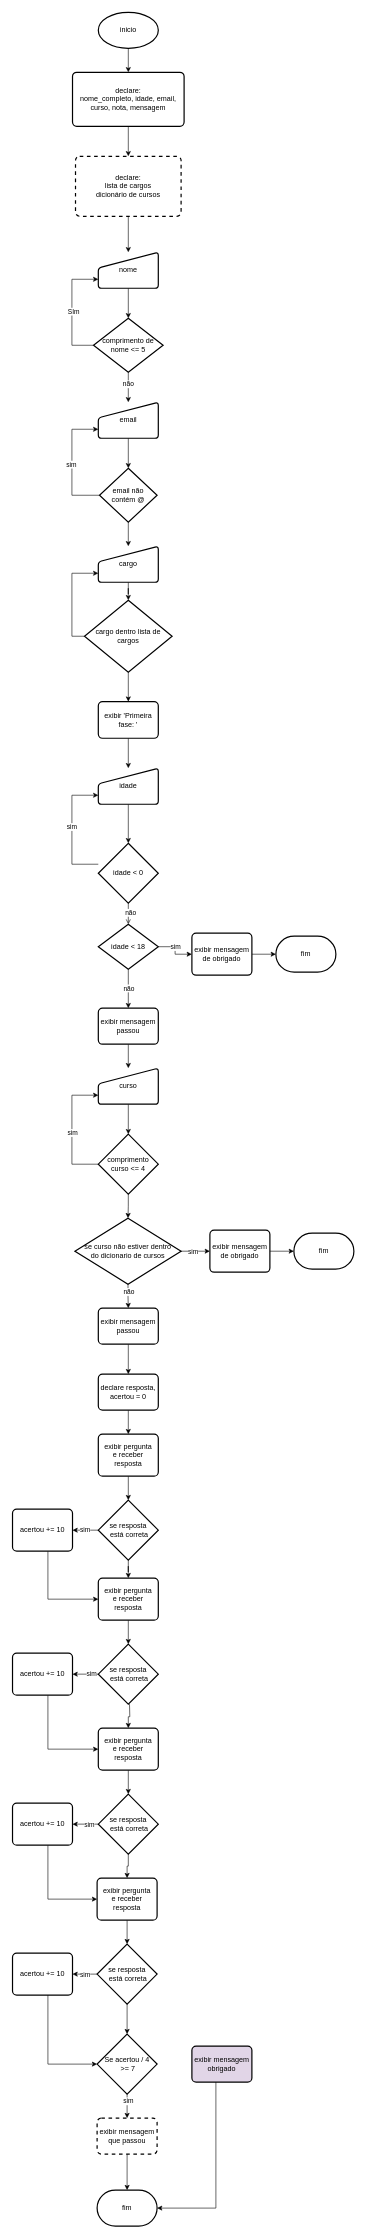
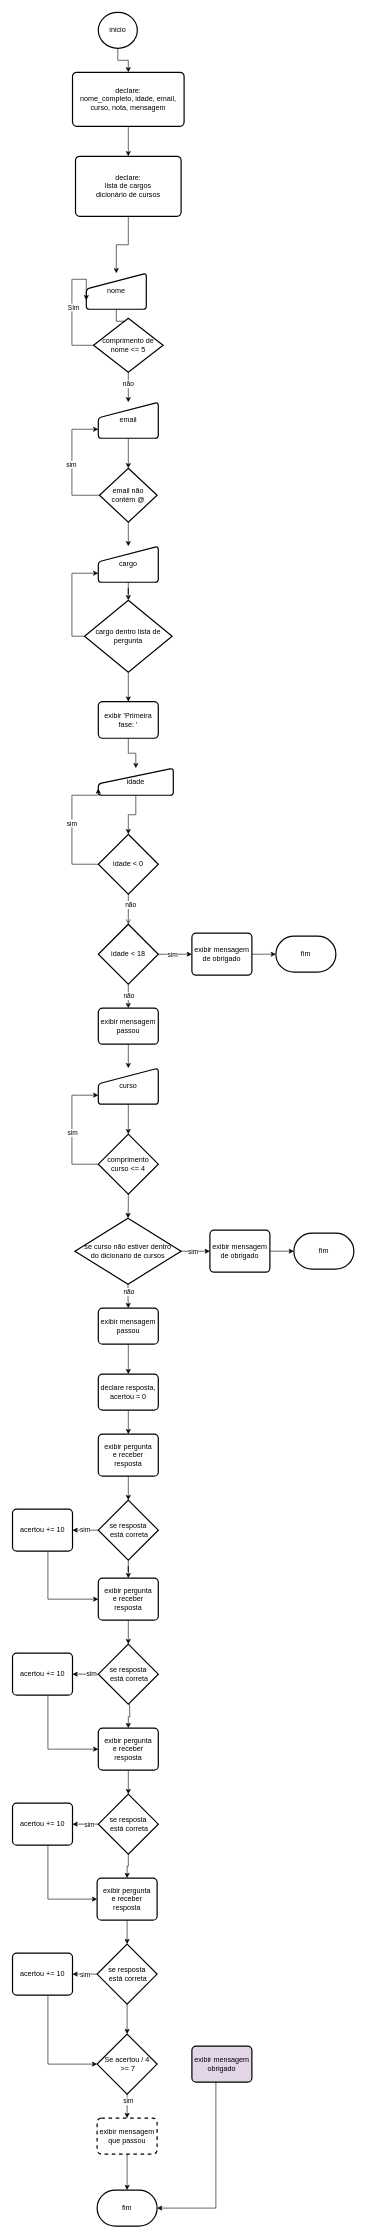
(128, 30) -> (118, 30)
(128, 186) -> (128, 186)
(128, 270) -> (116, 291)
(128, 636) -> (128, 636)
(128, 786) -> (136, 782)
(128, 873) -> (128, 864)
(128, 947) -> (128, 954)
